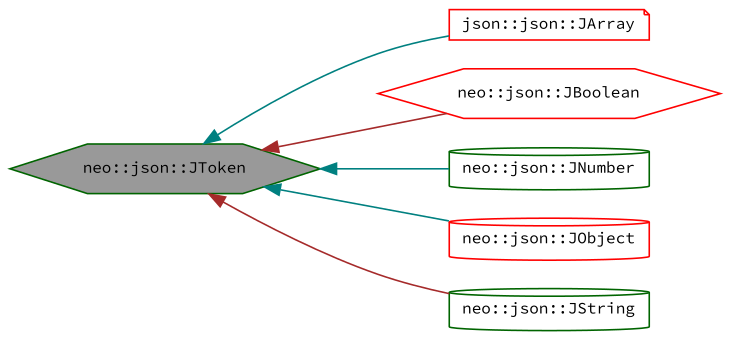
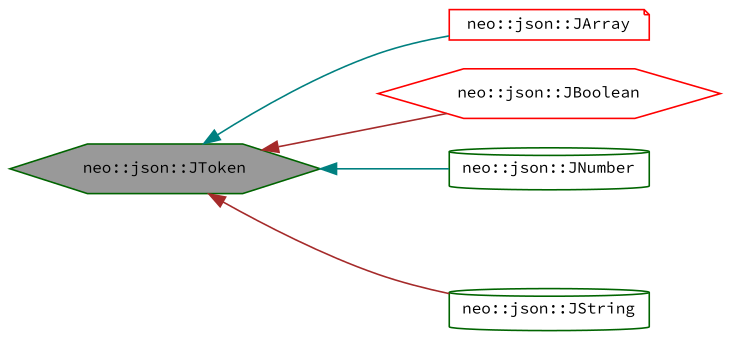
(549, 25) -> (549, 25)
(549, 239) -> none
